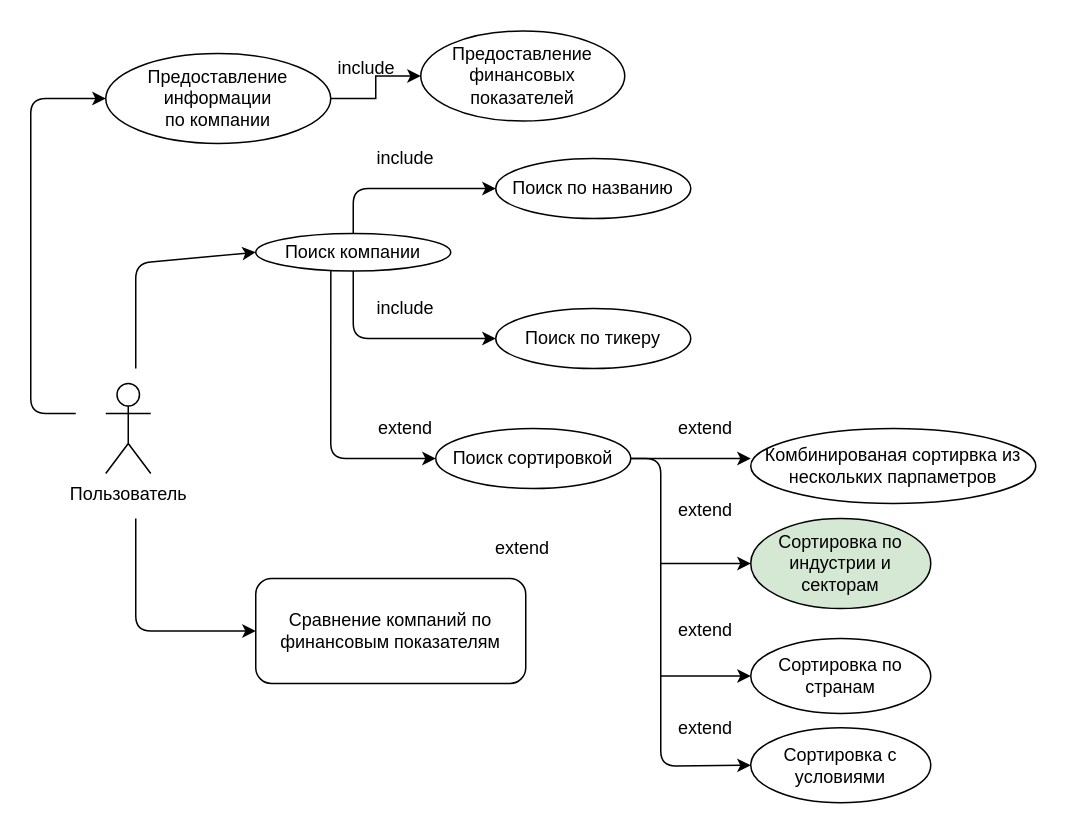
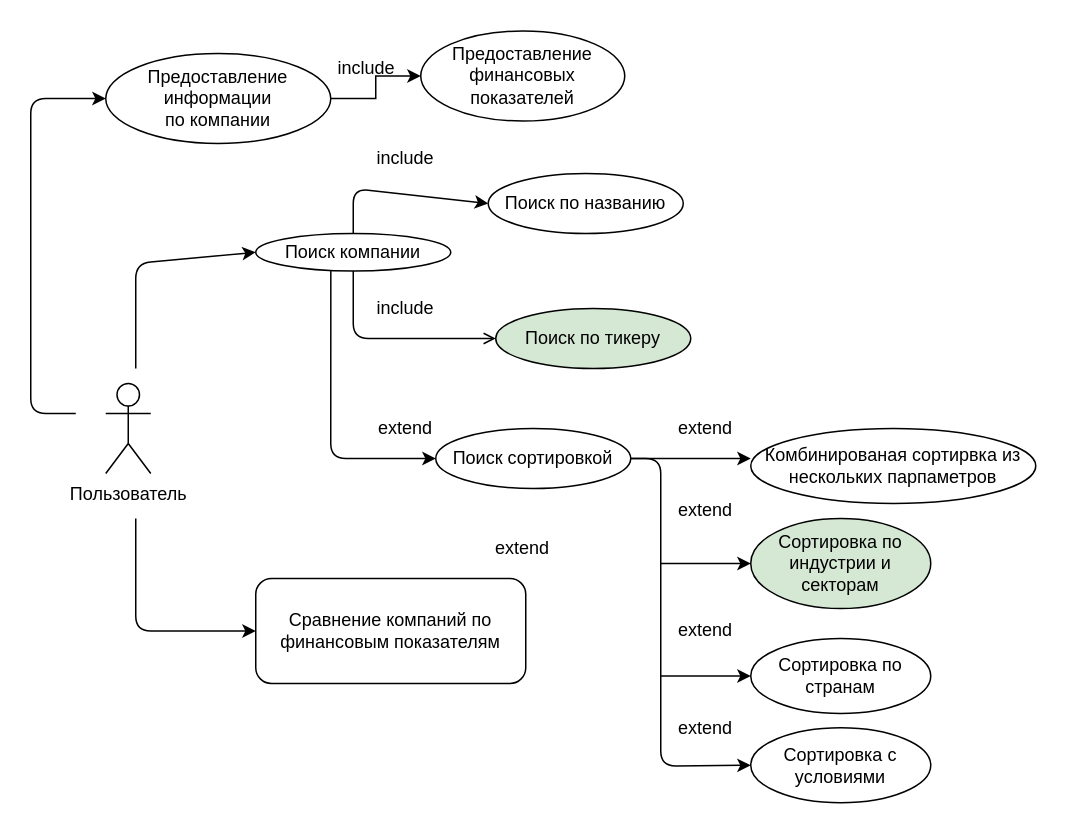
(593, 188) -> (586, 203)
(484, 338) -> (486, 338)
(593, 338) -> (593, 338)
